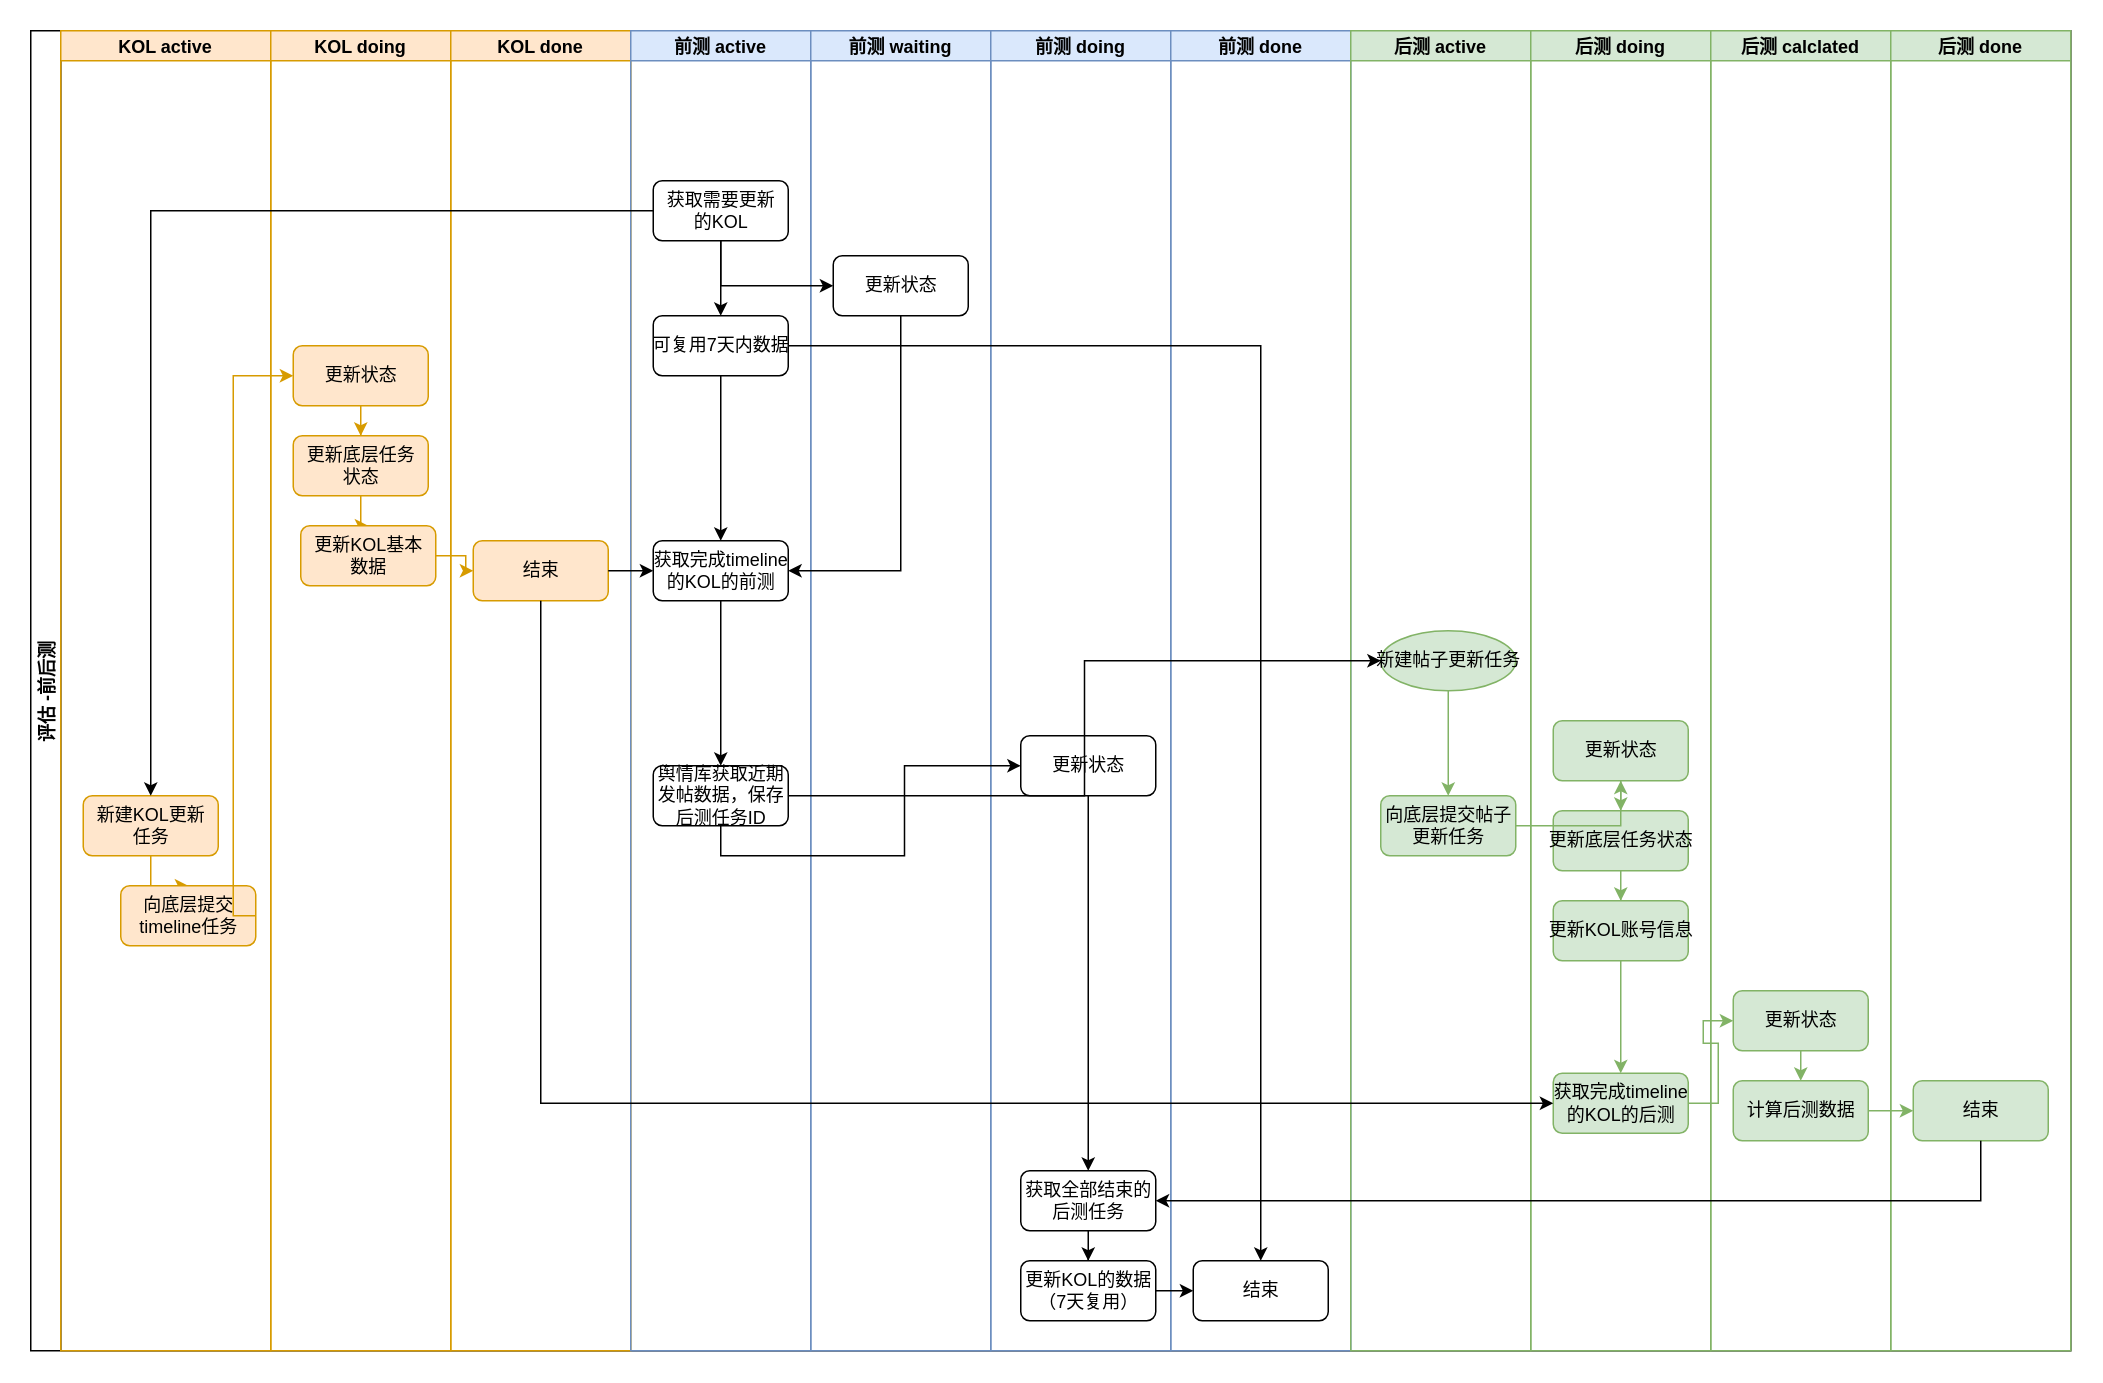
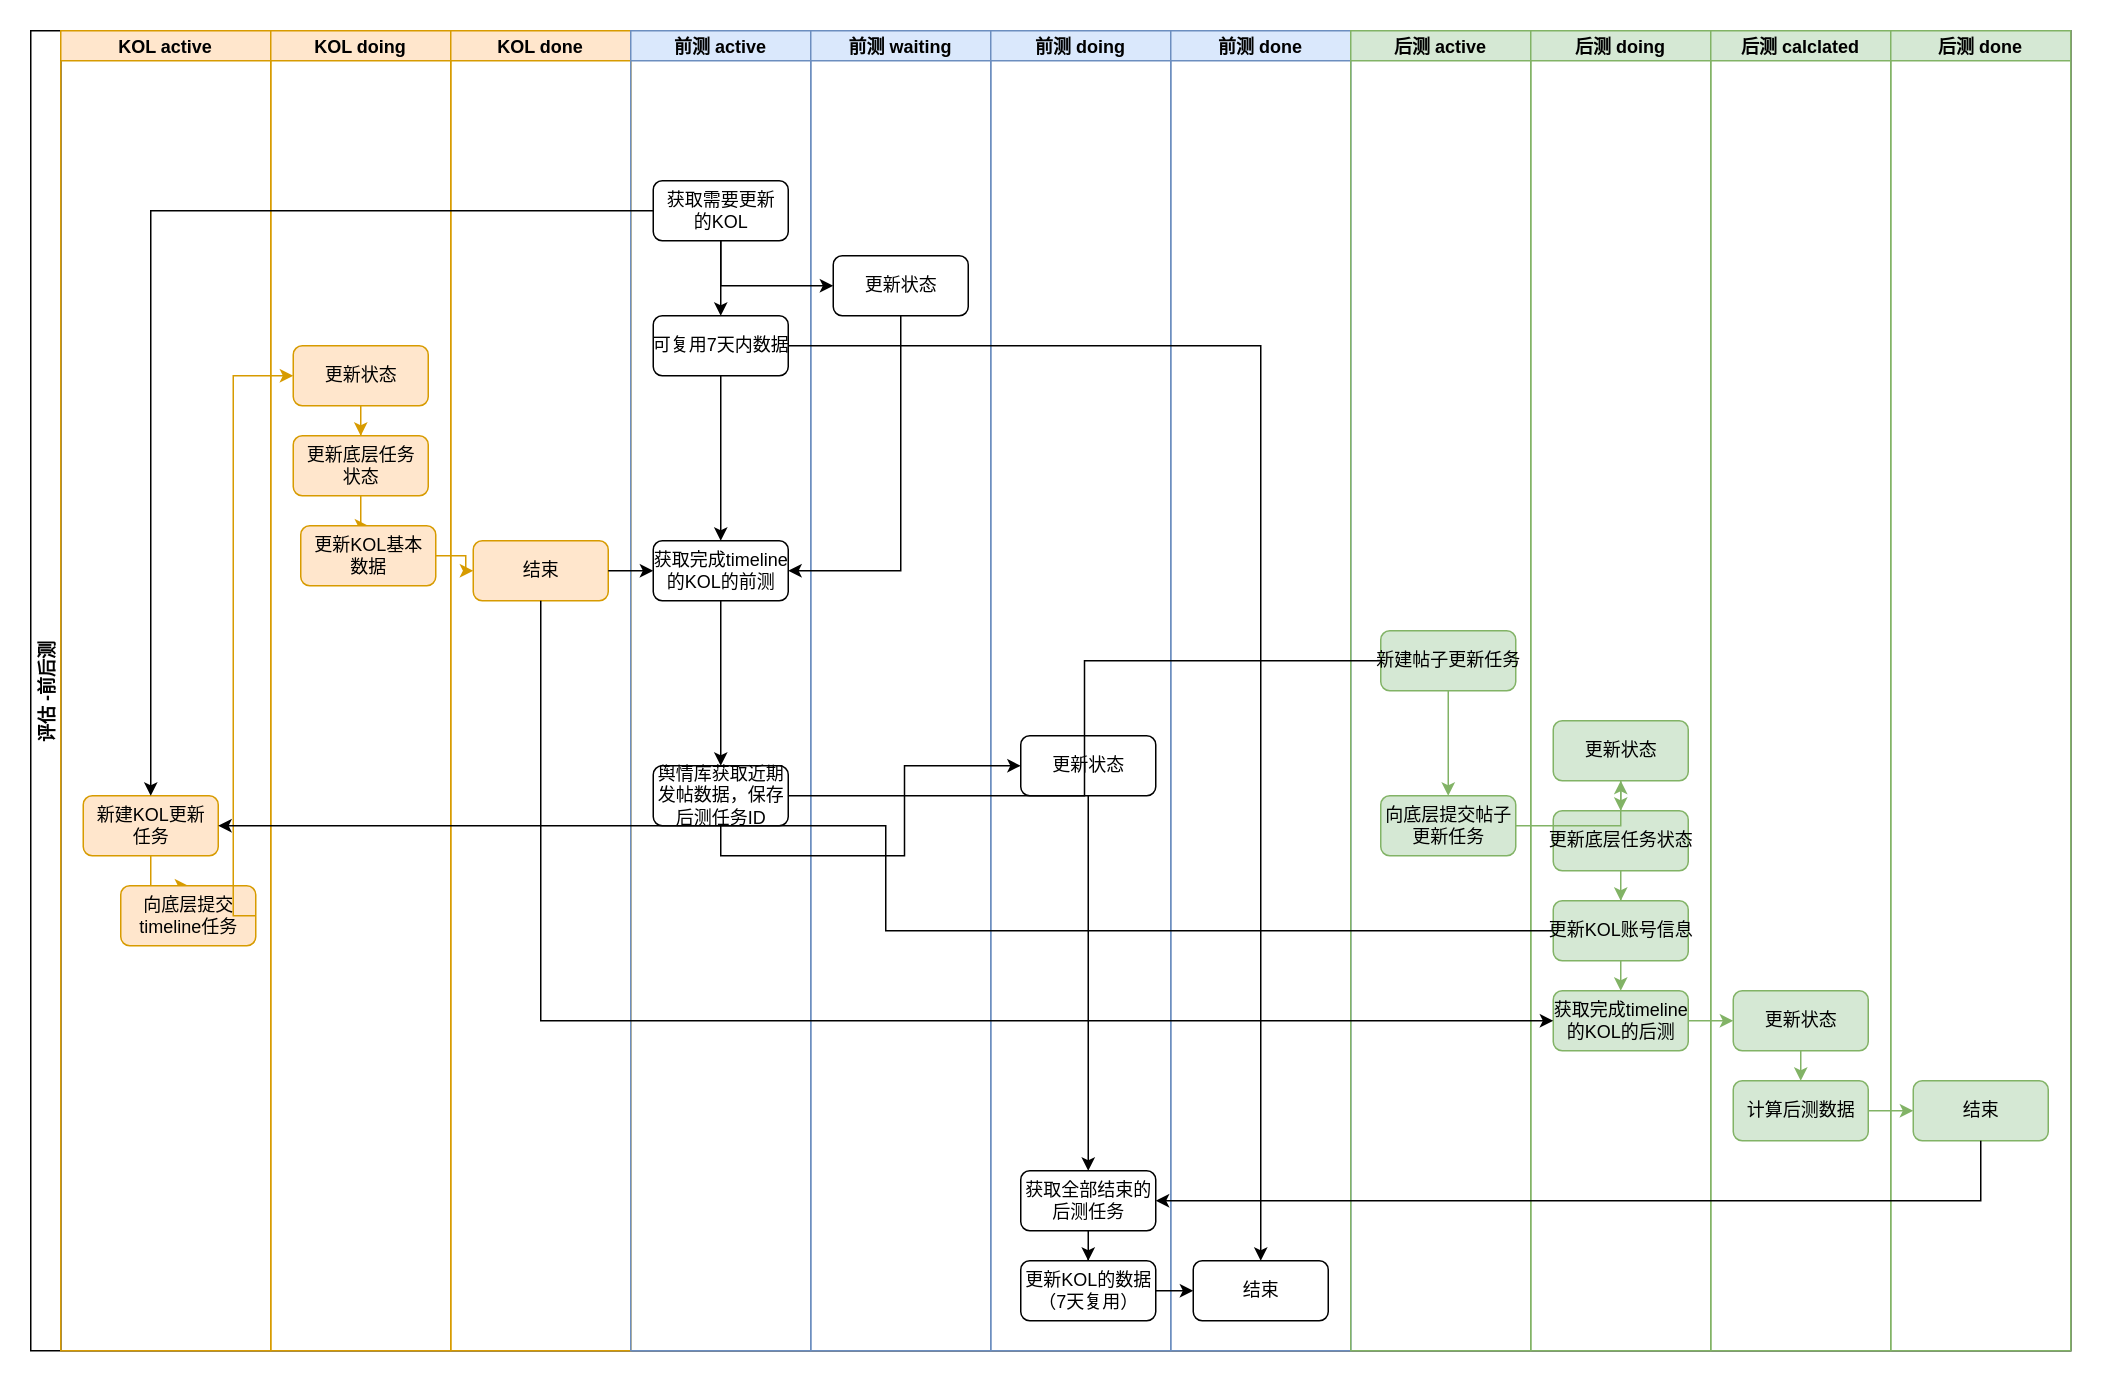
(1369, 661) -> (1373, 661)
(1448, 661) -> (1448, 661)
none -> (1115, 931)
(1621, 1103) -> (1621, 1021)
